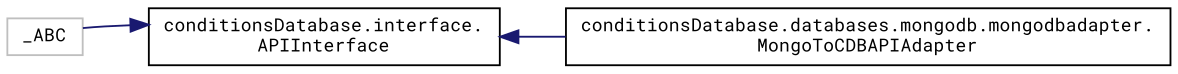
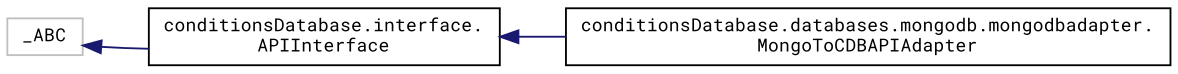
(106, 26) -> (125, 48)
